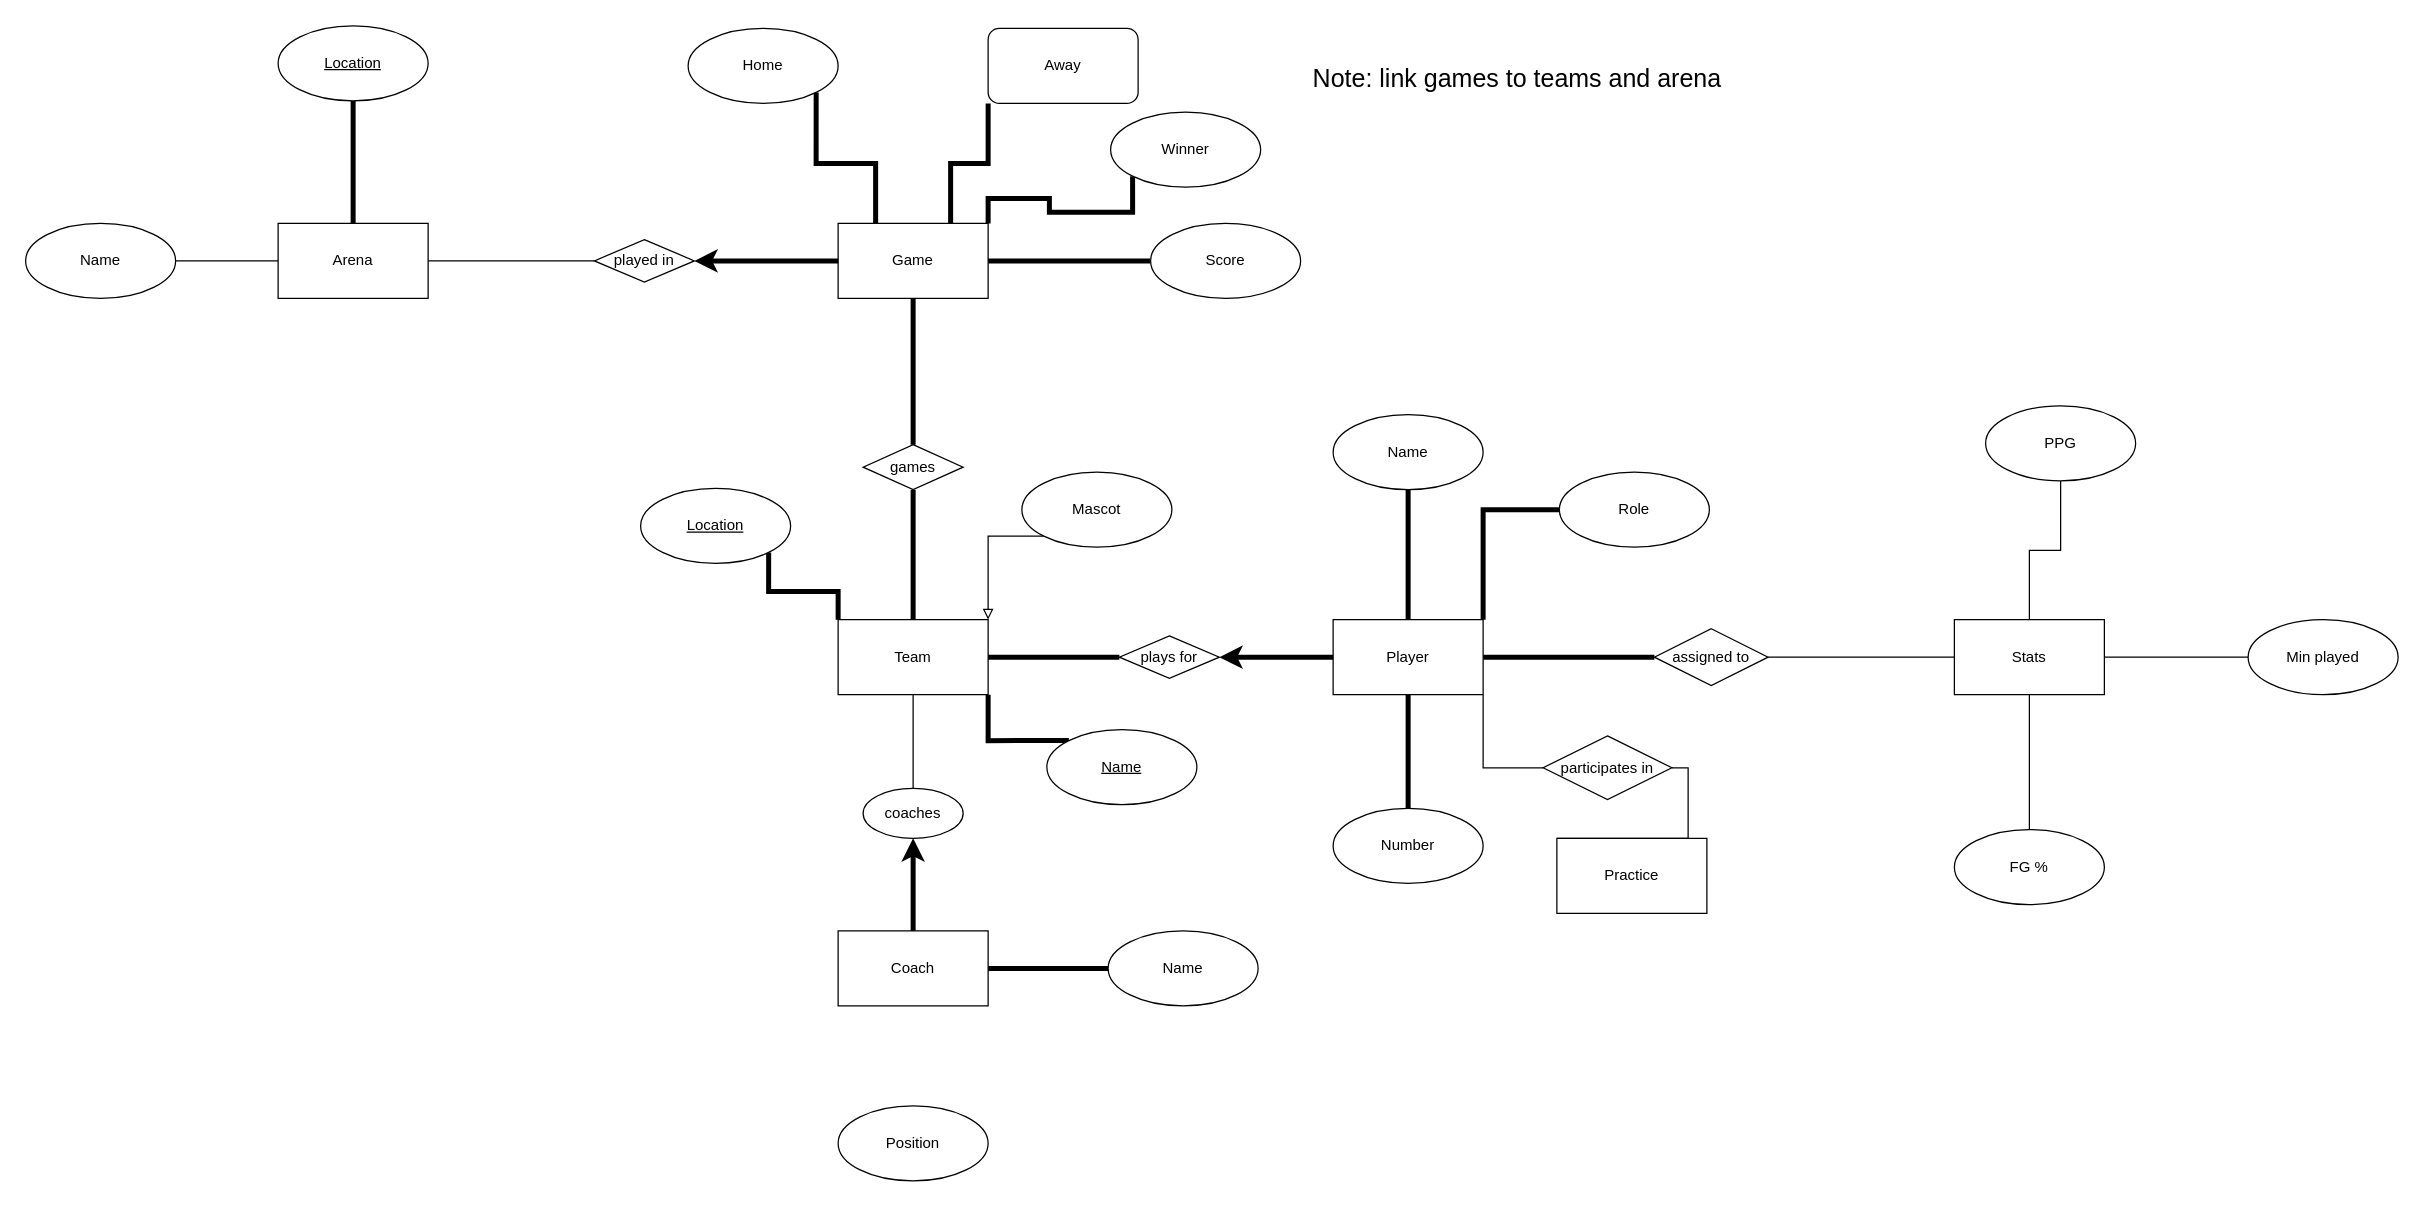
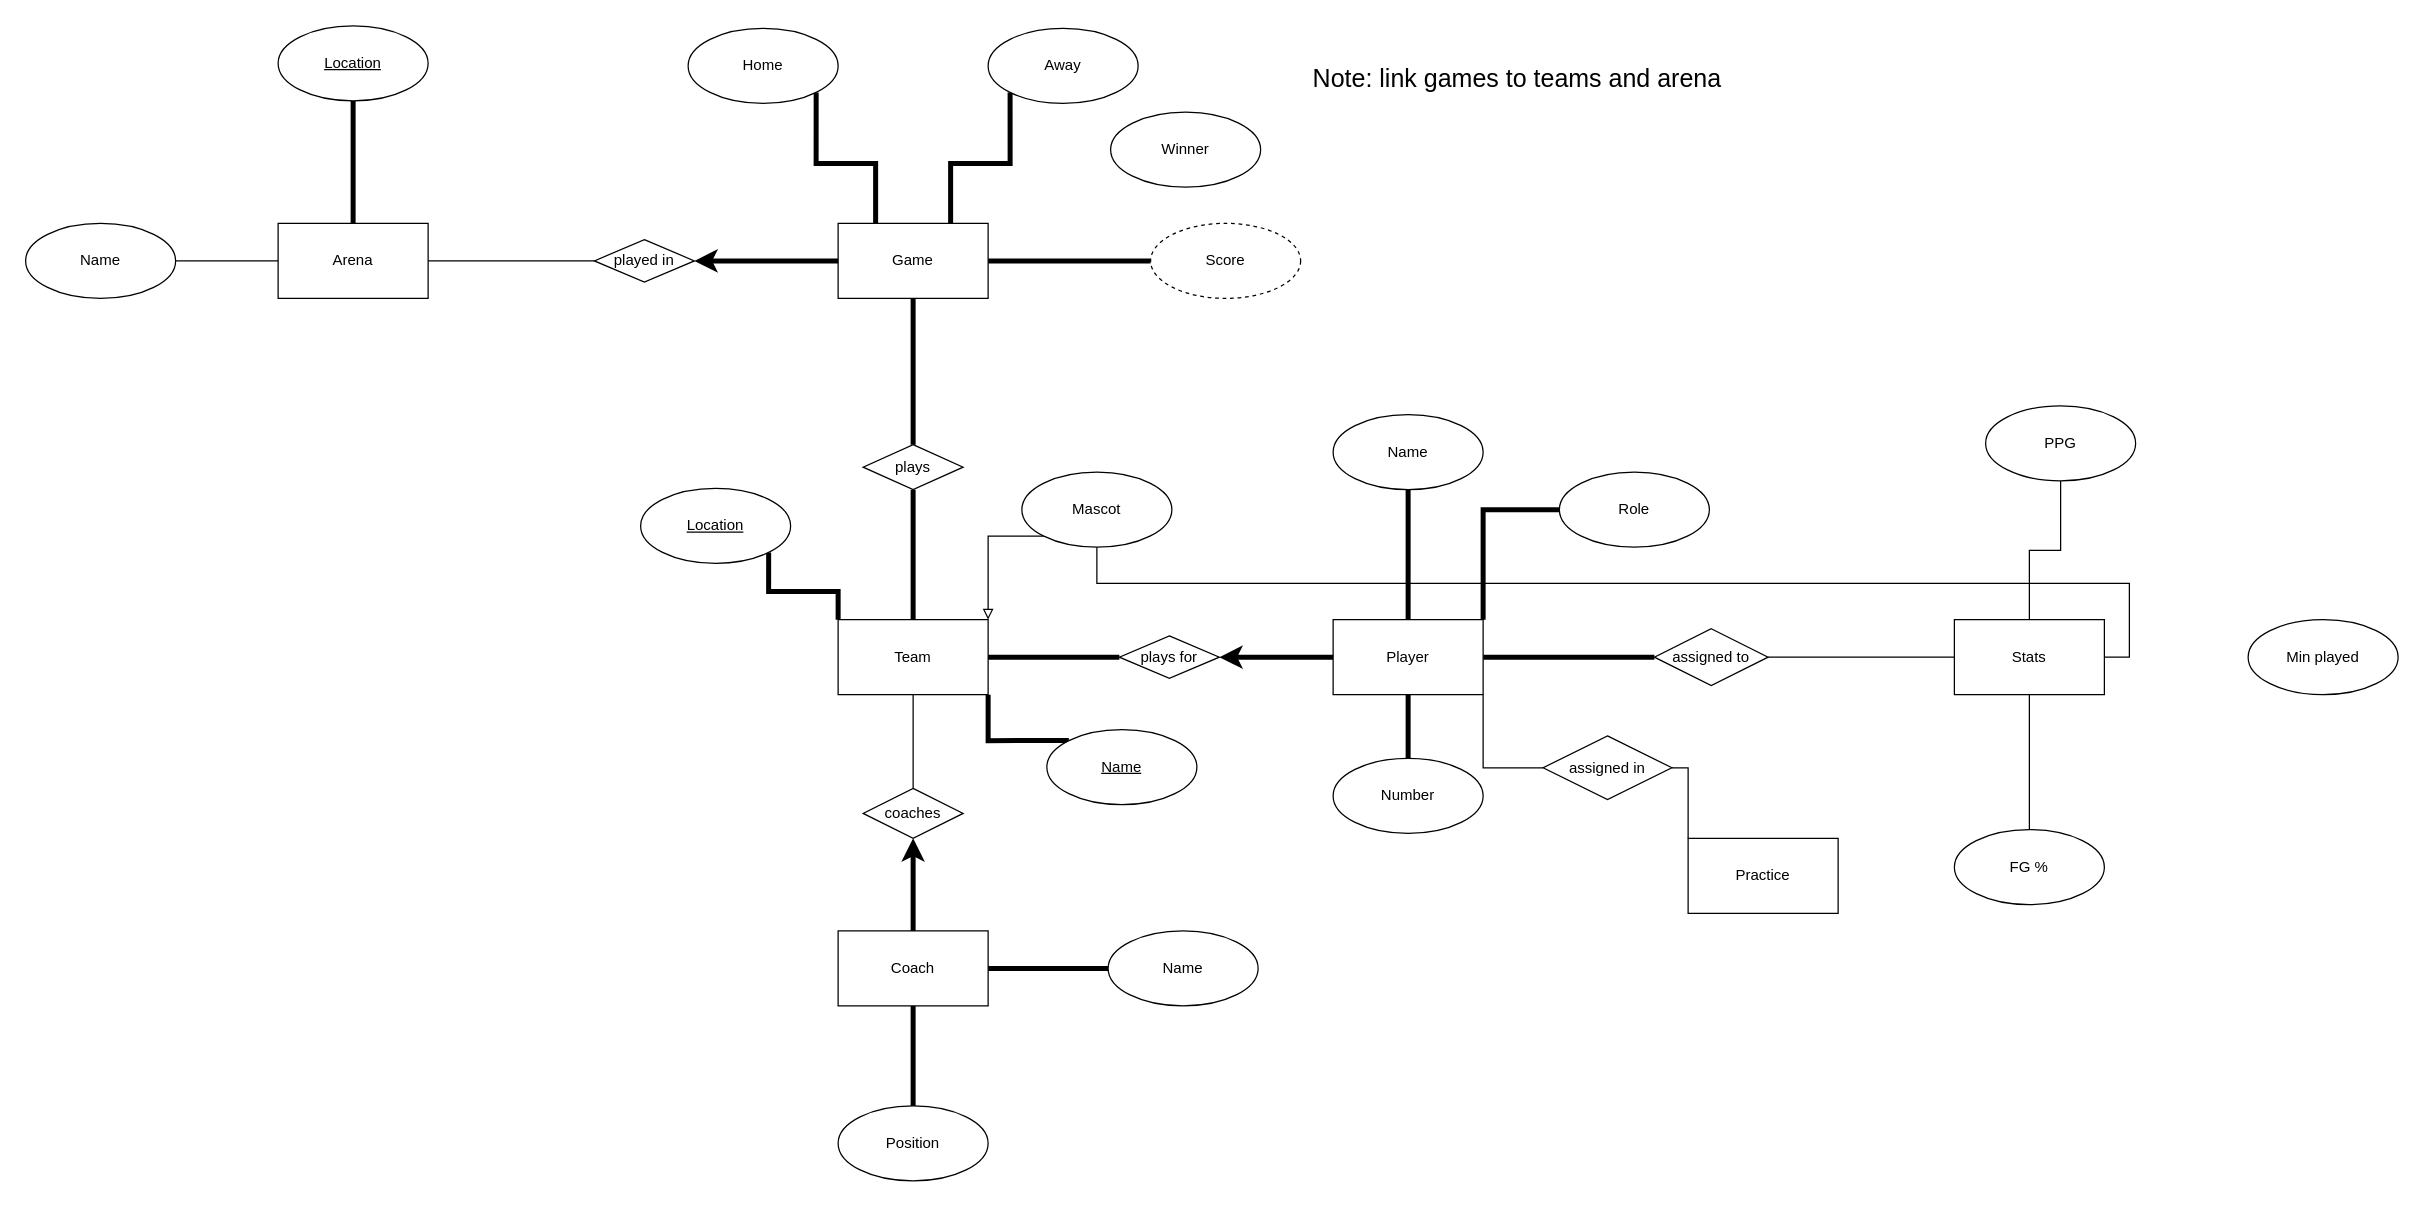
(1063, 66) -> (1063, 66)
(1058, 212) -> none
(1226, 261) -> (1226, 261)
(913, 467) -> (913, 467)
(2188, 657) -> (1633, 583)
(1608, 768) -> (1608, 768)
(913, 813) -> (913, 813)
(1408, 846) -> (1408, 796)
(1632, 876) -> (1763, 876)
none -> (913, 1056)
